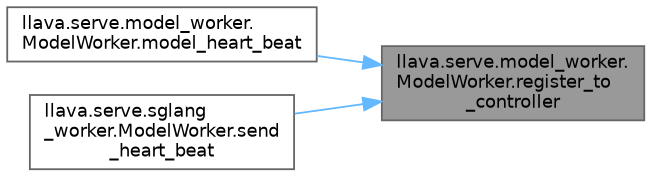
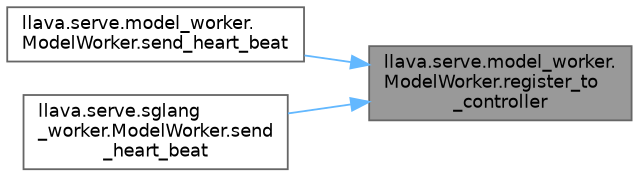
(162, 34) -> (156, 34)
